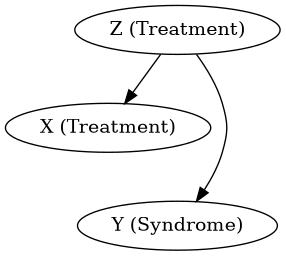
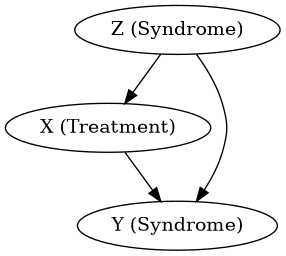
(177, 30) -> (177, 30)
none -> (139, 171)
